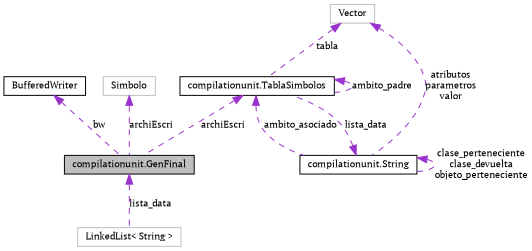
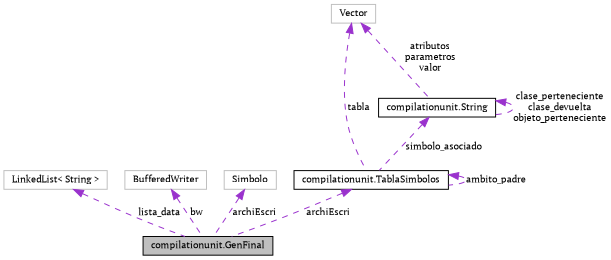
(45, 86) -> (166, 180)
(366, 125) -> (444, 147)
(271, 138) -> none
(129, 206) -> (133, 216)
